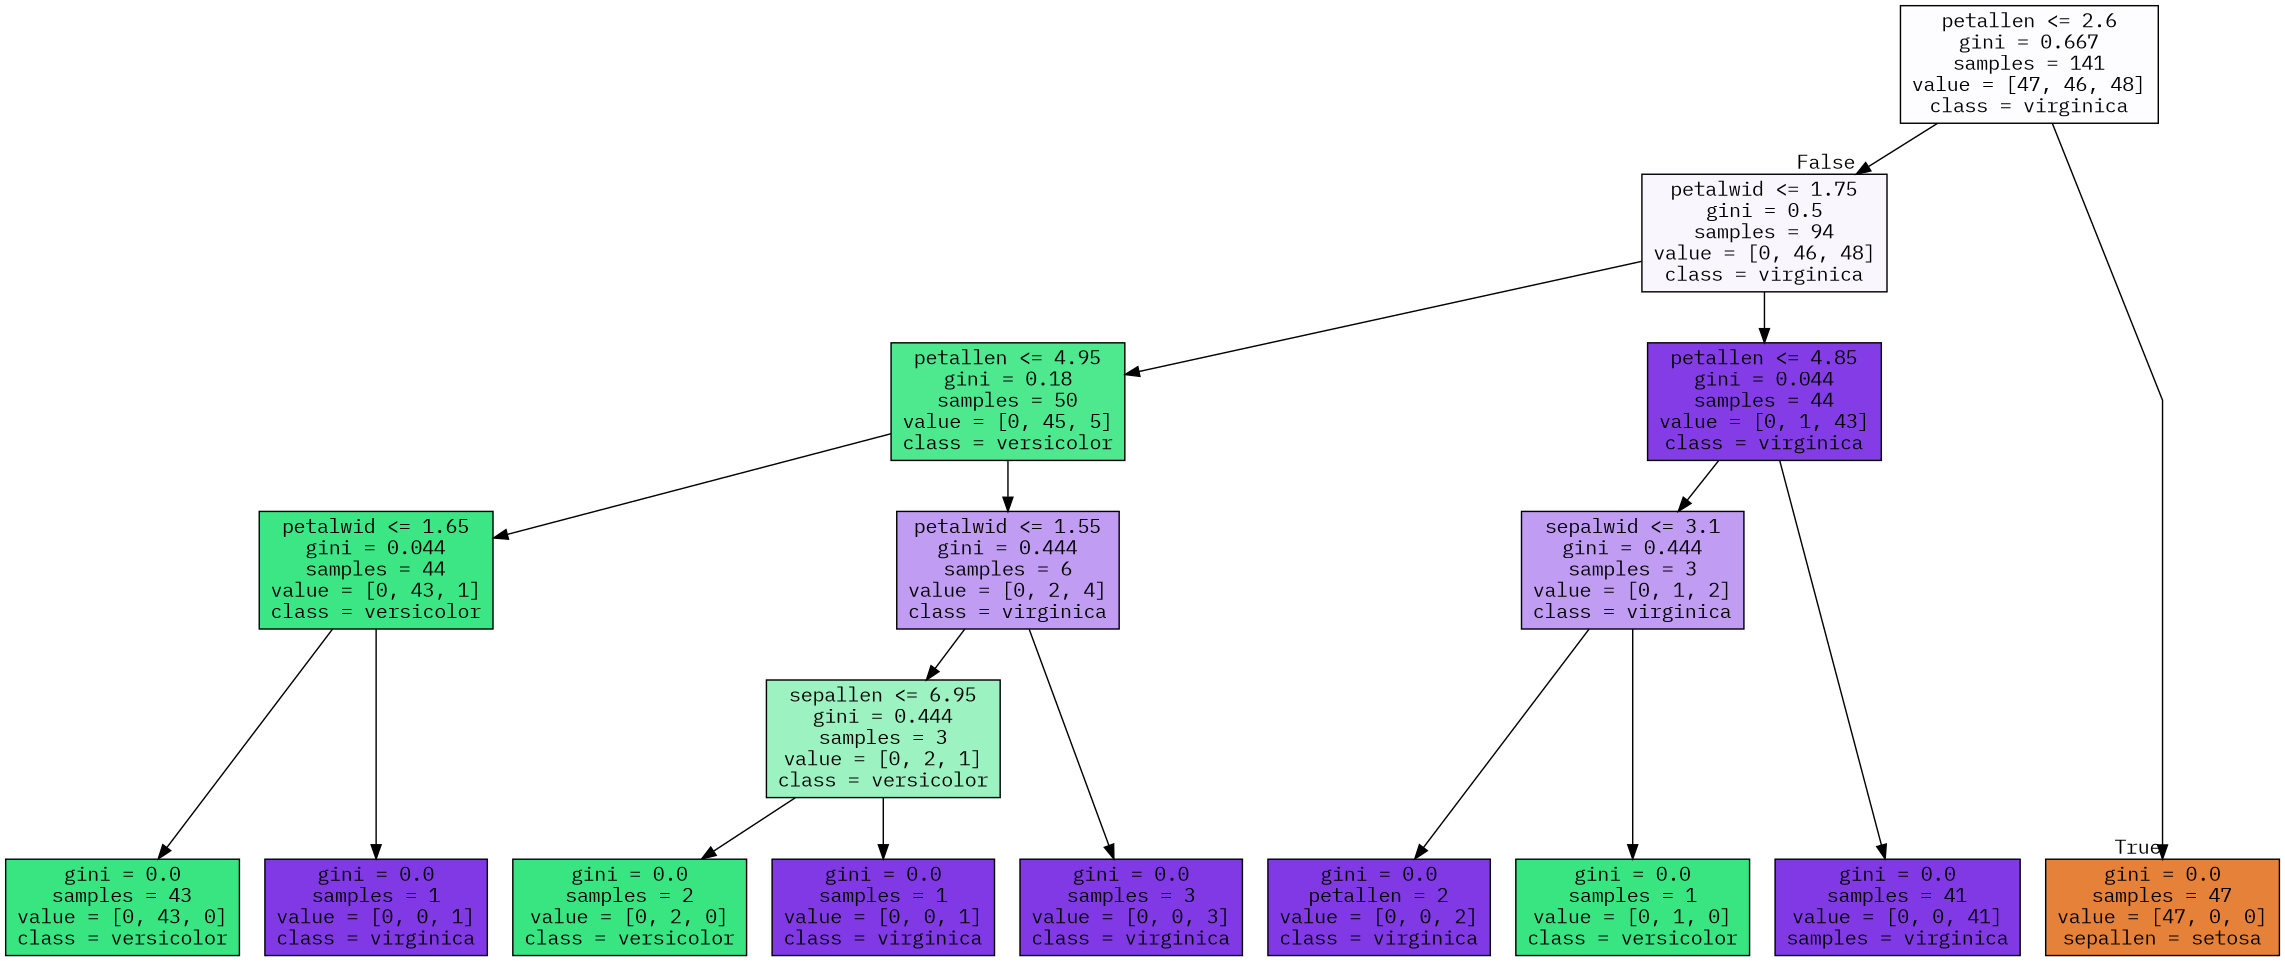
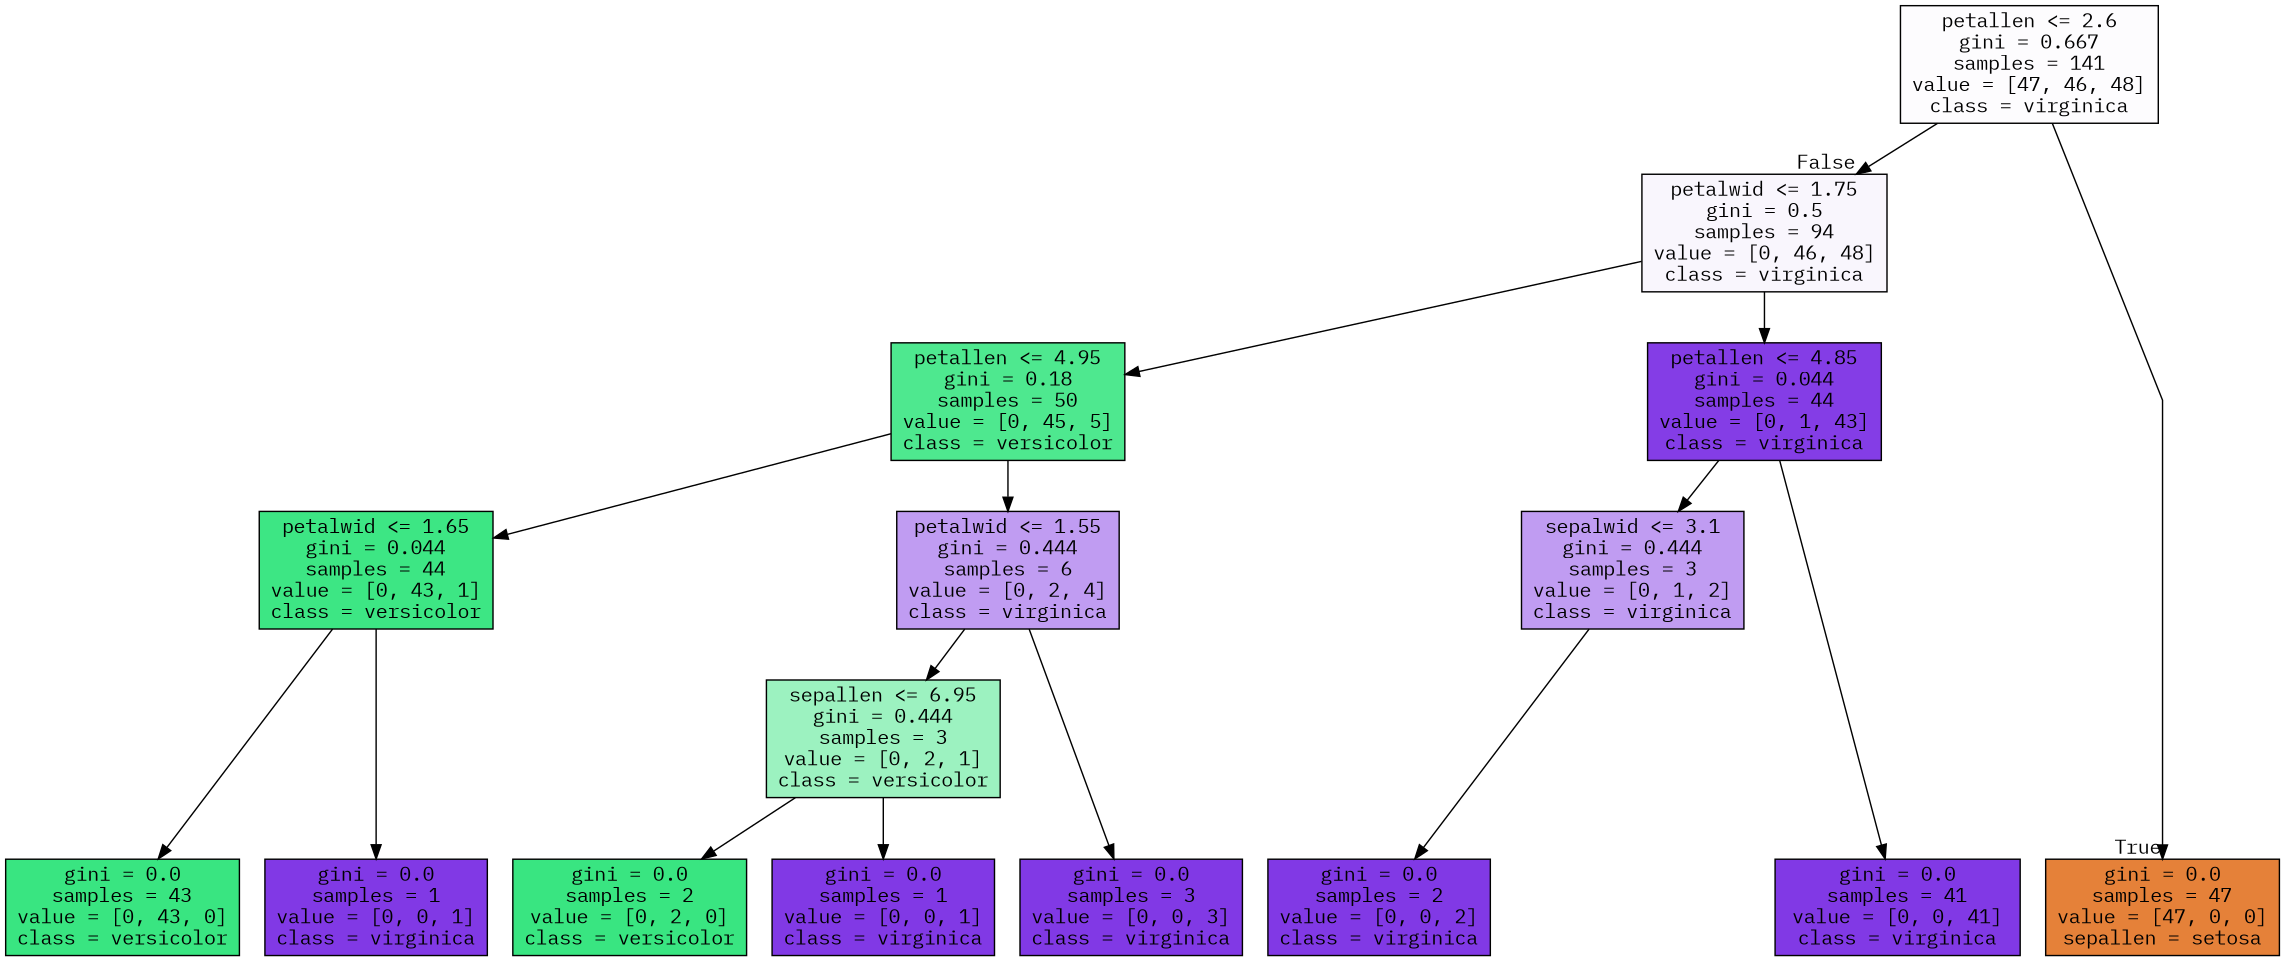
(1379, 907) -> (1379, 907)
(1633, 907) -> none
(1898, 907) -> (1898, 907)
